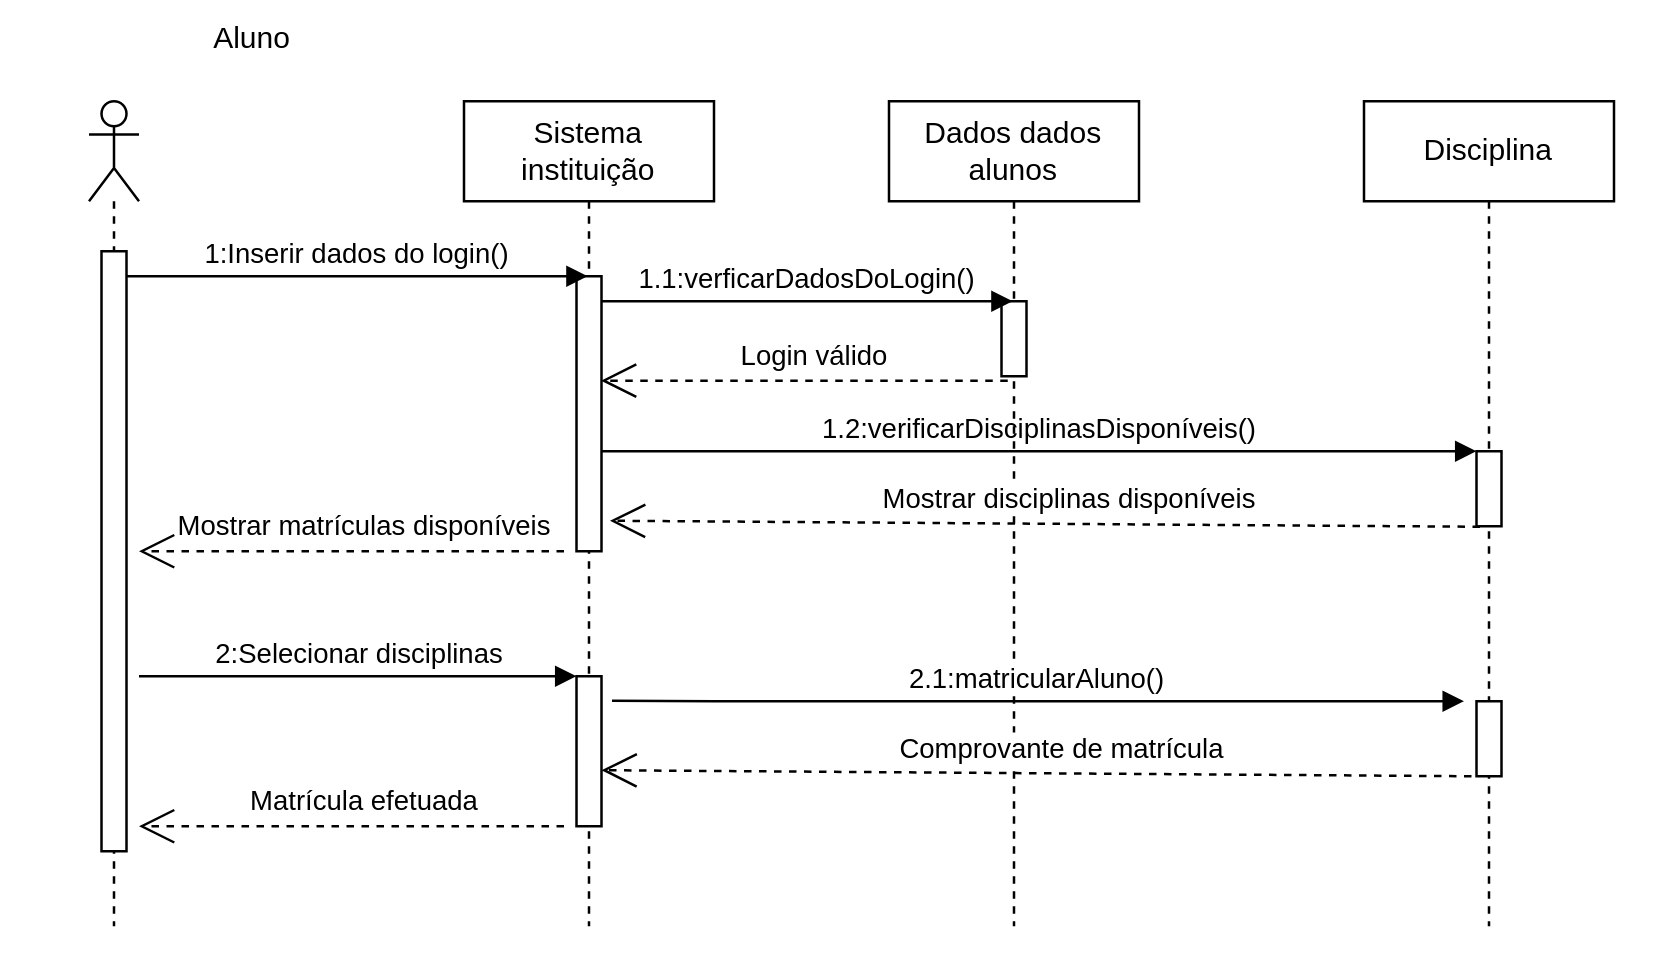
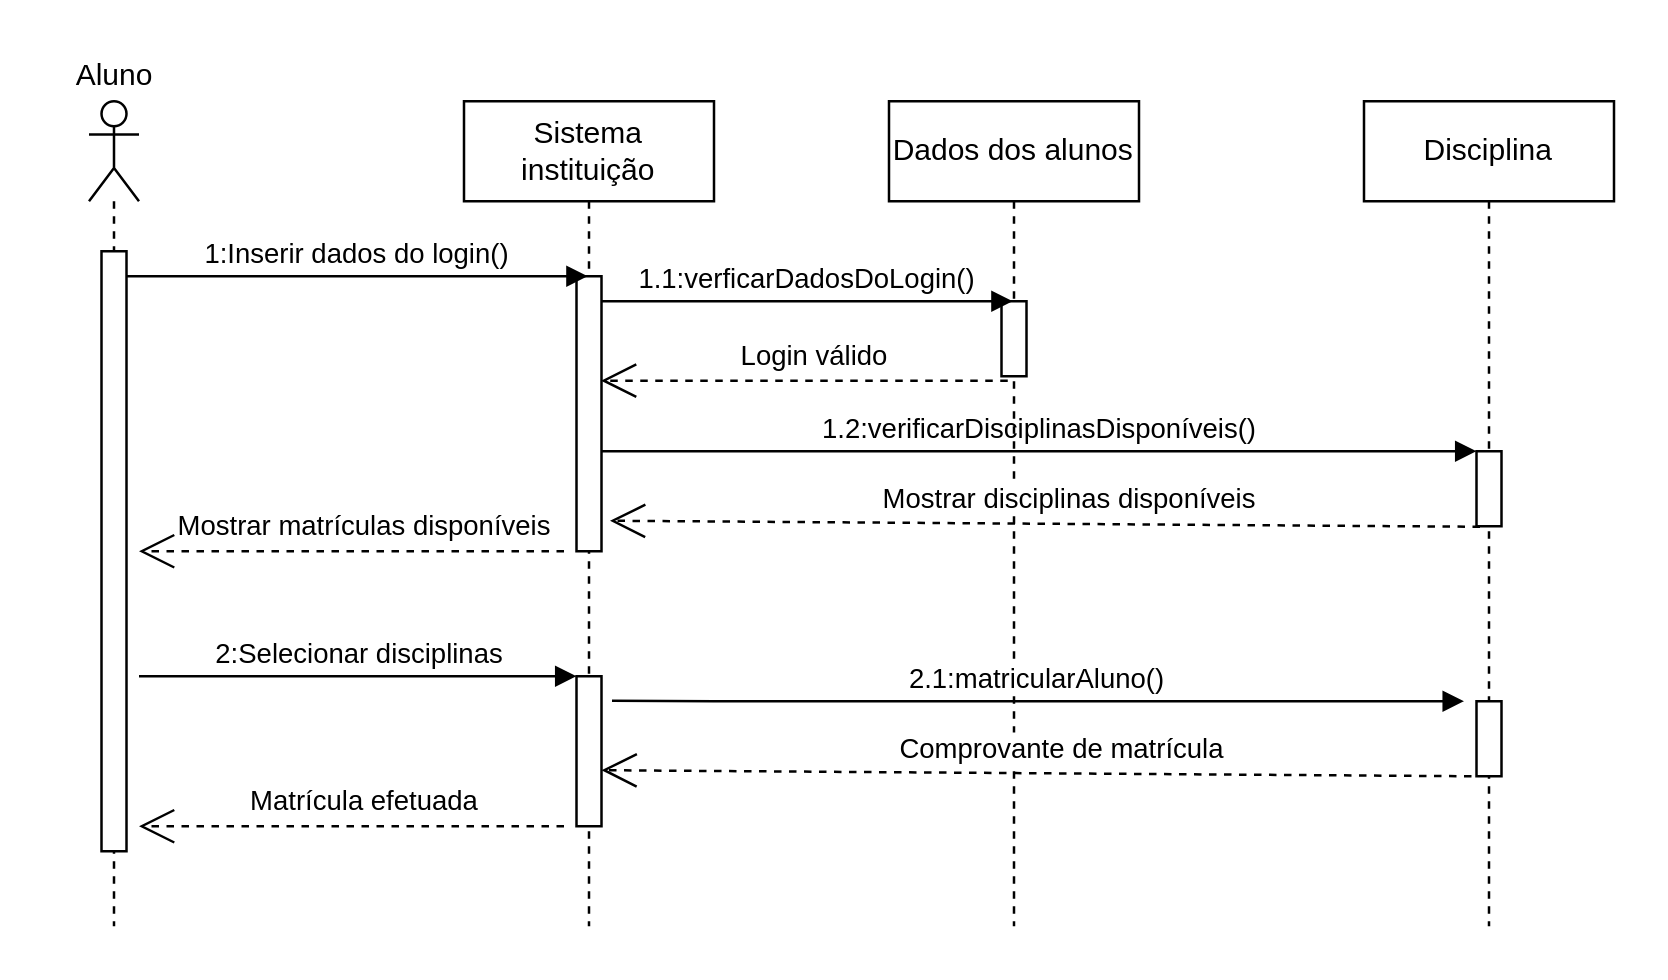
(251, 39) -> (114, 76)
(1014, 151) -> (1014, 151)
